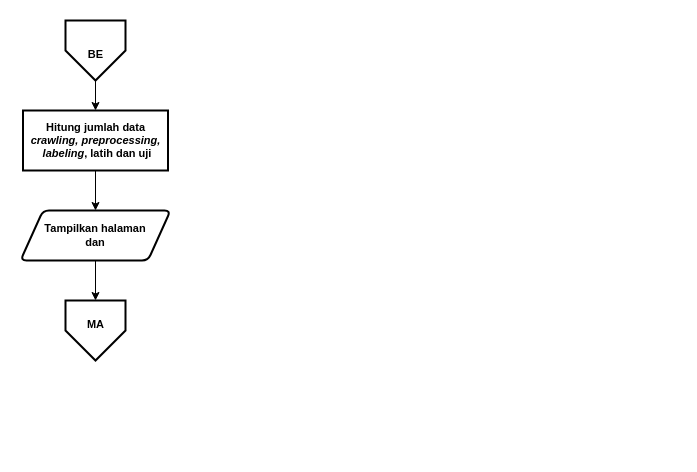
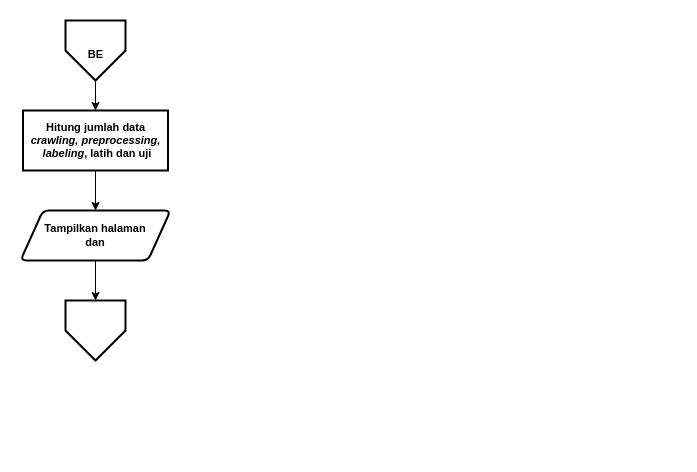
(96, 325) -> none
